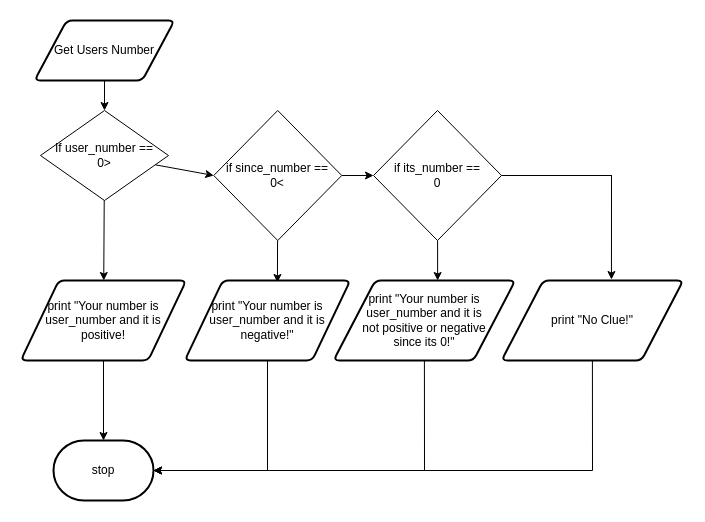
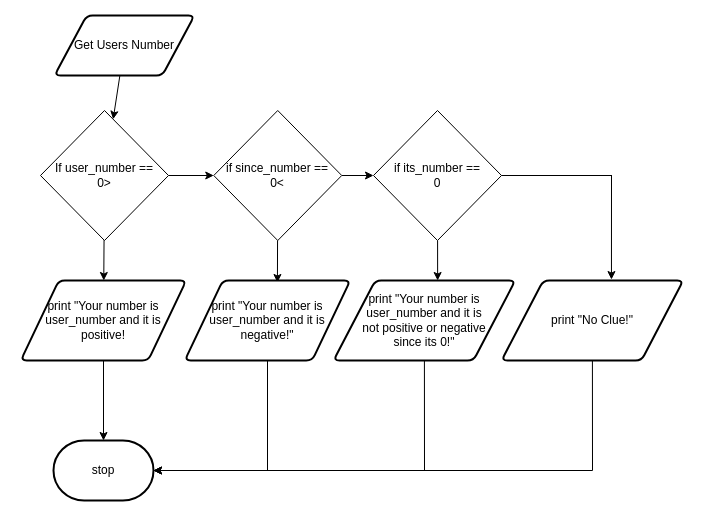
(105, 51) -> (125, 46)
(105, 156) -> (105, 176)
